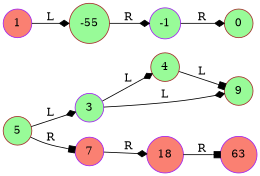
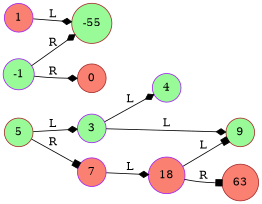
(125, 23) -> (49, 53)
(239, 23) -> (92, 78)
(165, 67) -> (167, 88)
(198, 78) -> (202, 155)
(128, 146) -> (130, 167)
(239, 155) -> (240, 183)
